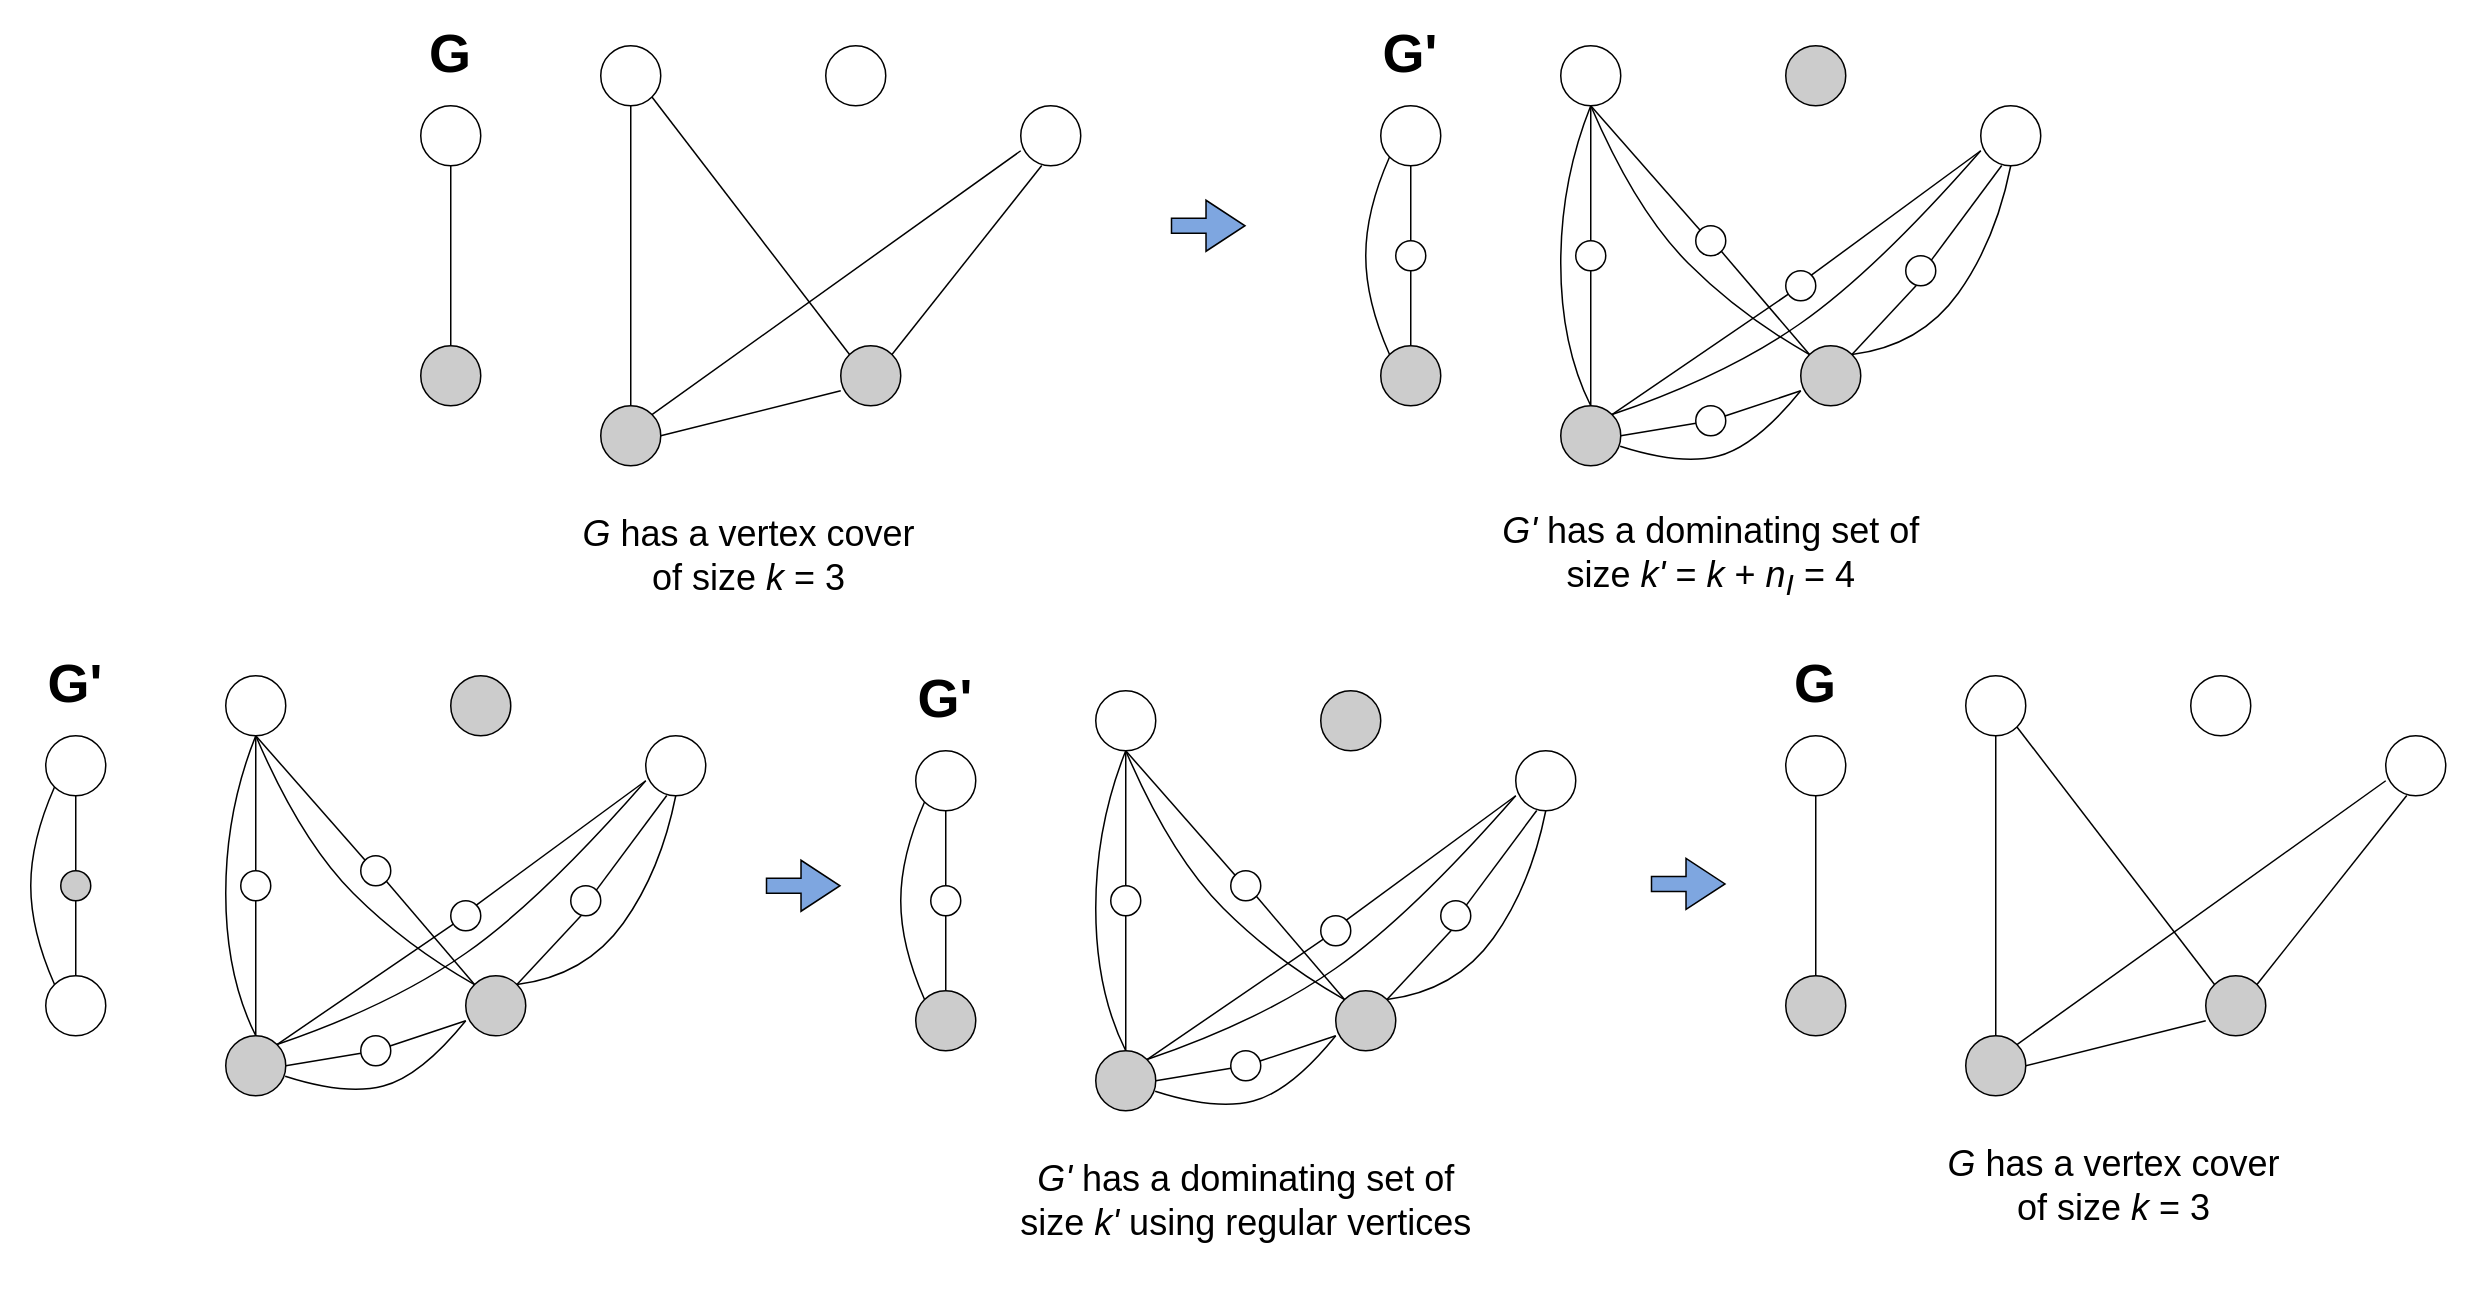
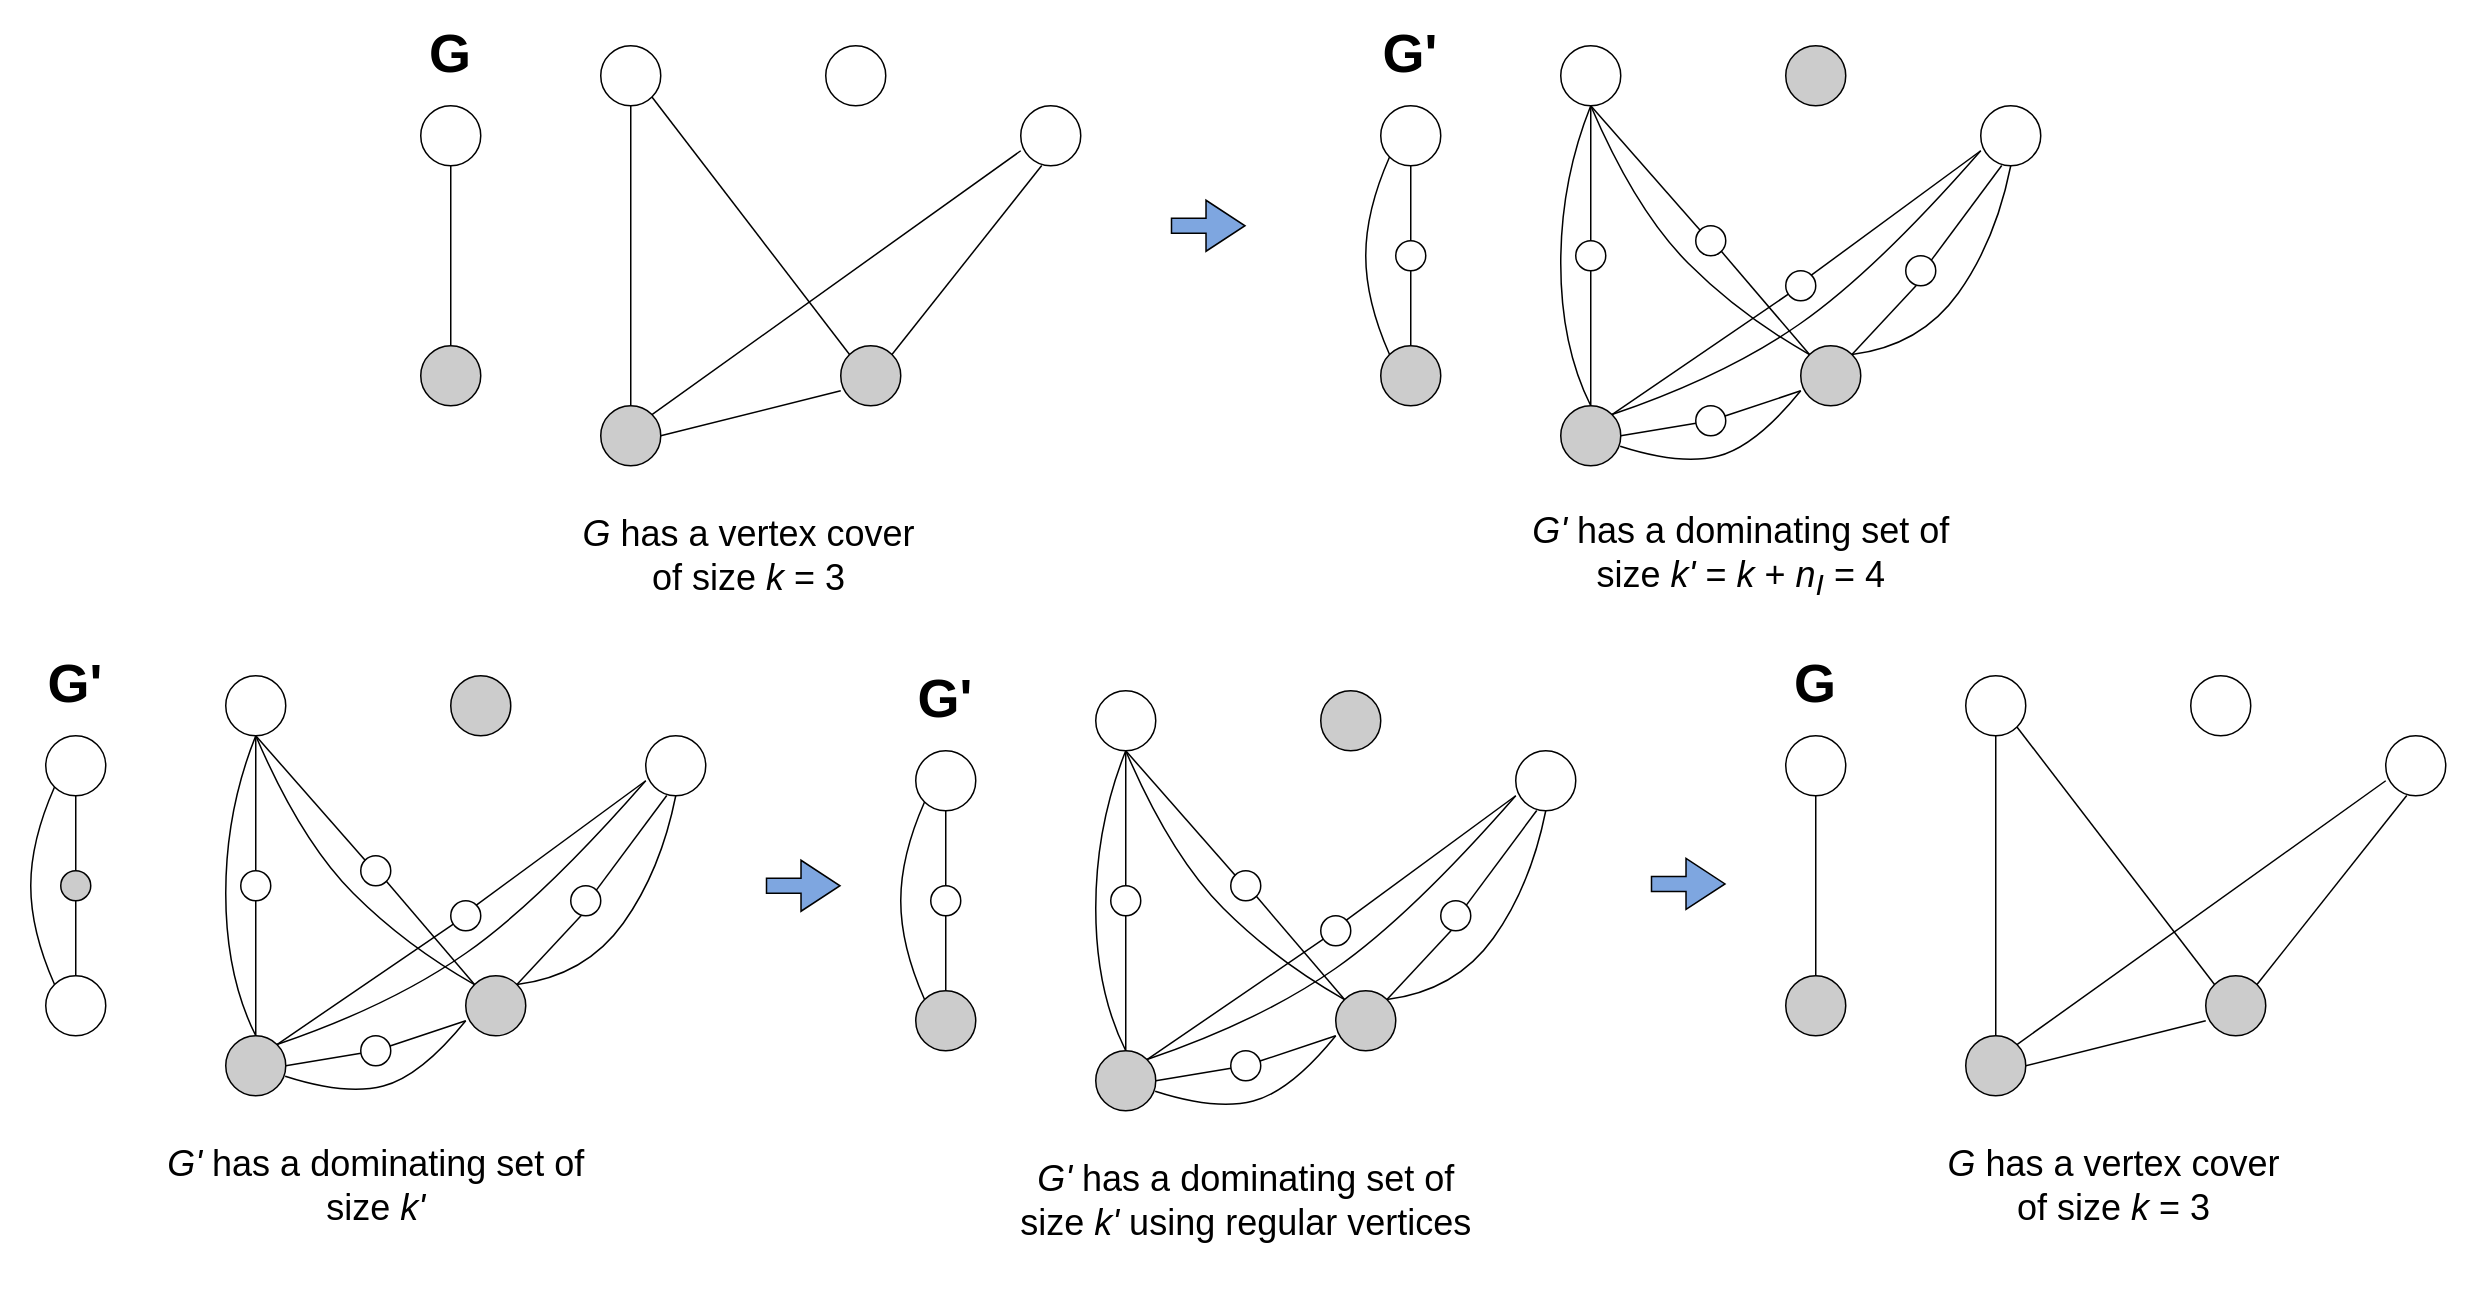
(1711, 556) -> (1741, 556)
none -> (376, 1186)
